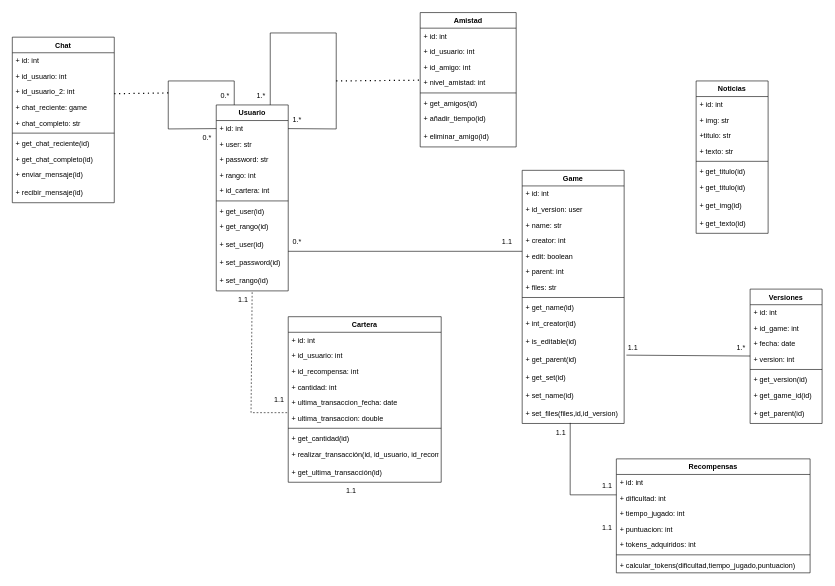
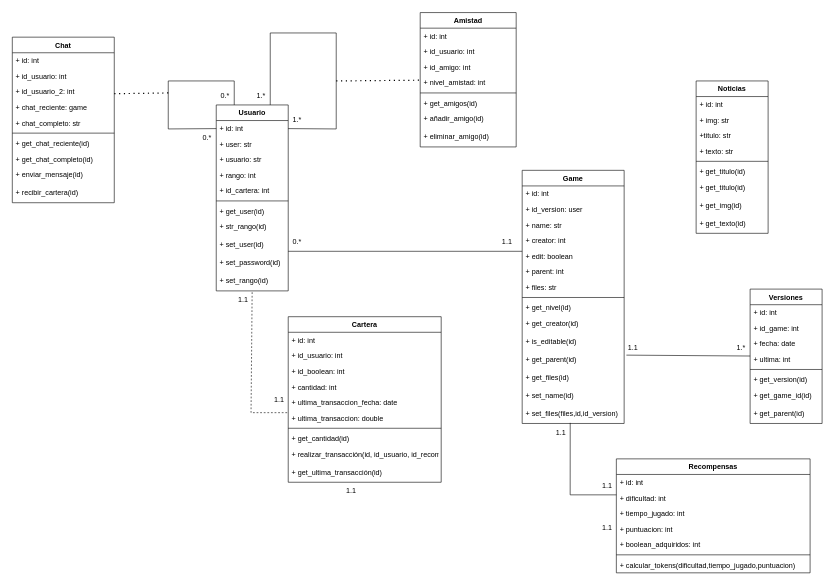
(458, 119) -> (456, 119)
(247, 160) -> (244, 160)
(54, 193) -> (54, 193)
(248, 227) -> (248, 227)
(552, 308) -> (552, 308)
(557, 323) -> (558, 323)
(777, 359) -> (774, 359)
(327, 371) -> (320, 371)
(550, 377) -> (552, 377)
(663, 545) -> (664, 545)
